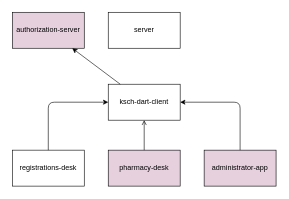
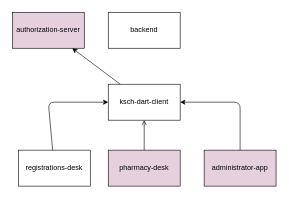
(144, 30) -> (144, 30)
(48, 168) -> (54, 168)
